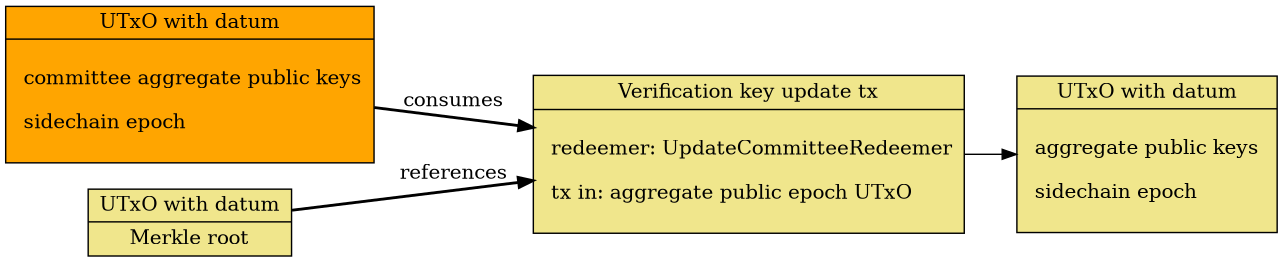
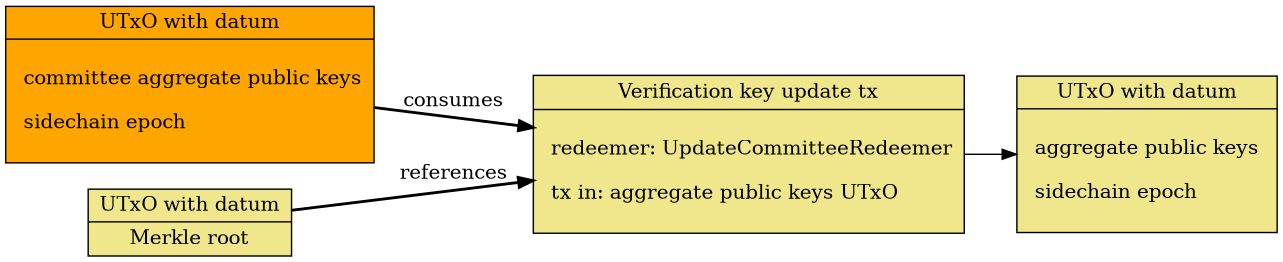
(729, 193) -> (722, 193)
